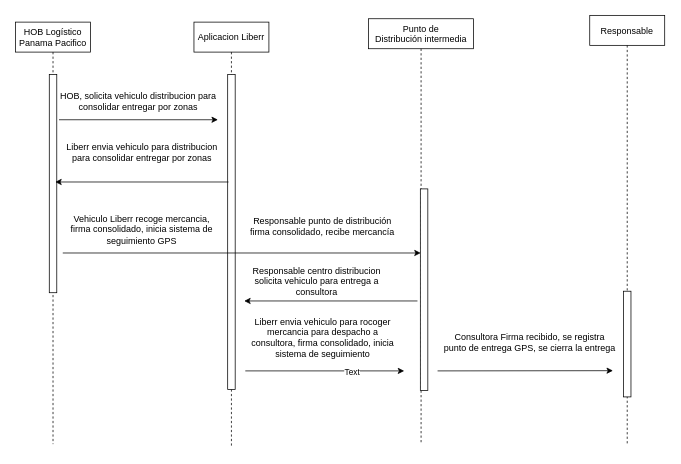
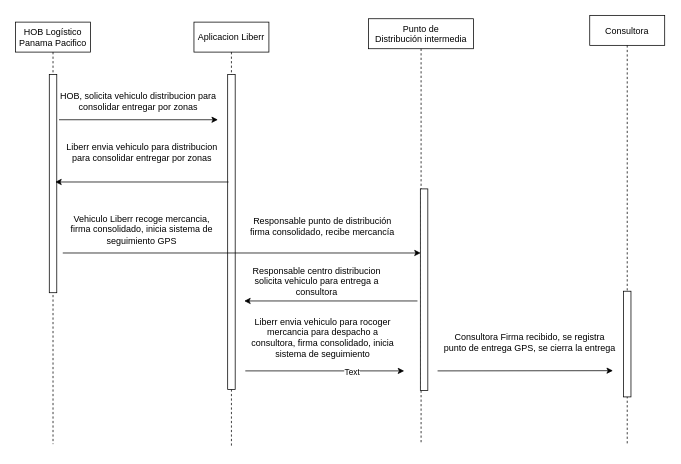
(627, 31) -> (627, 31)
